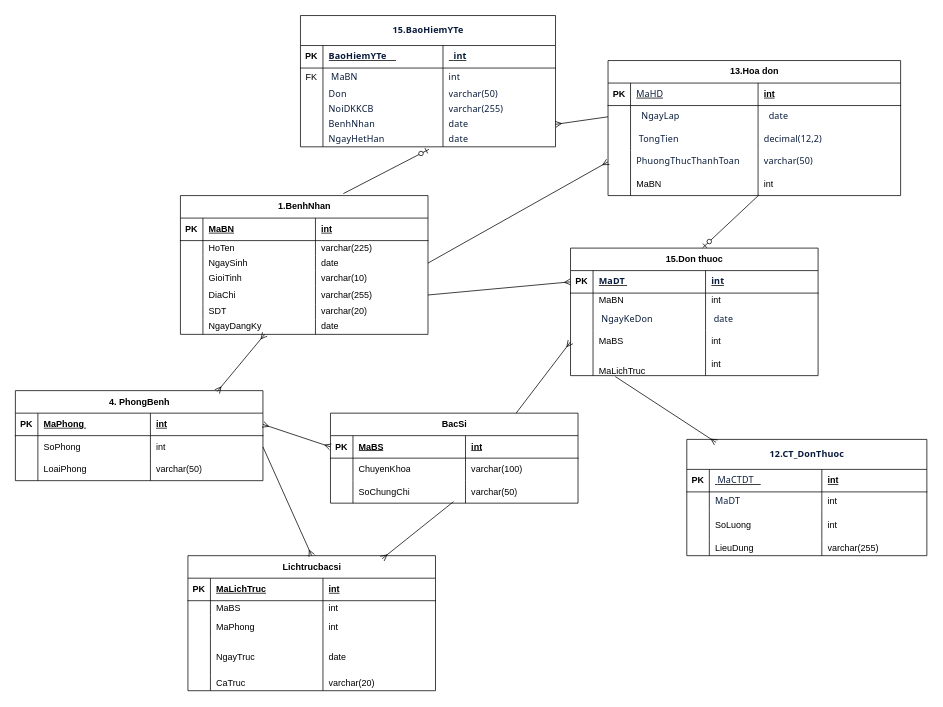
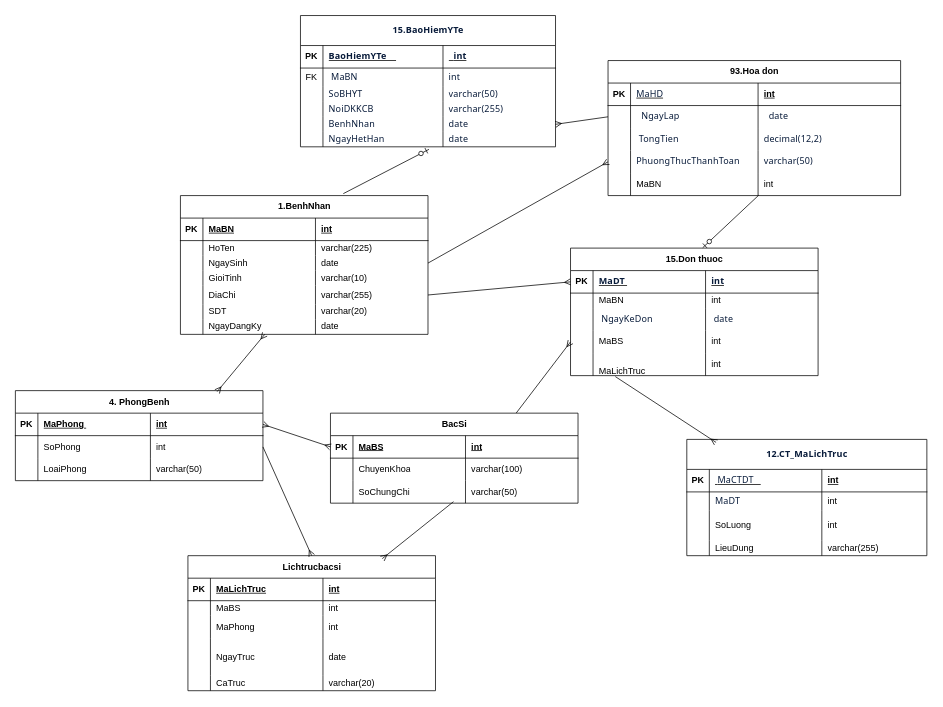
(755, 72) -> (755, 72)
(336, 94) -> (344, 94)
(807, 454) -> (807, 454)
